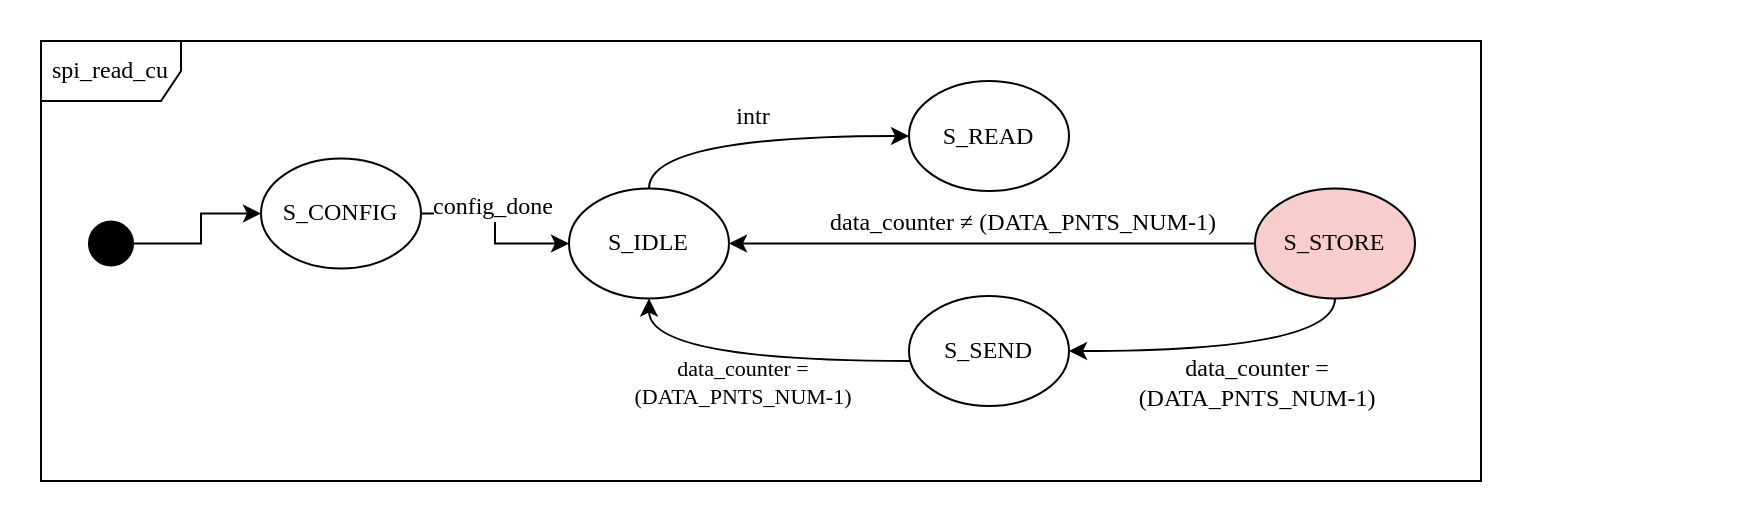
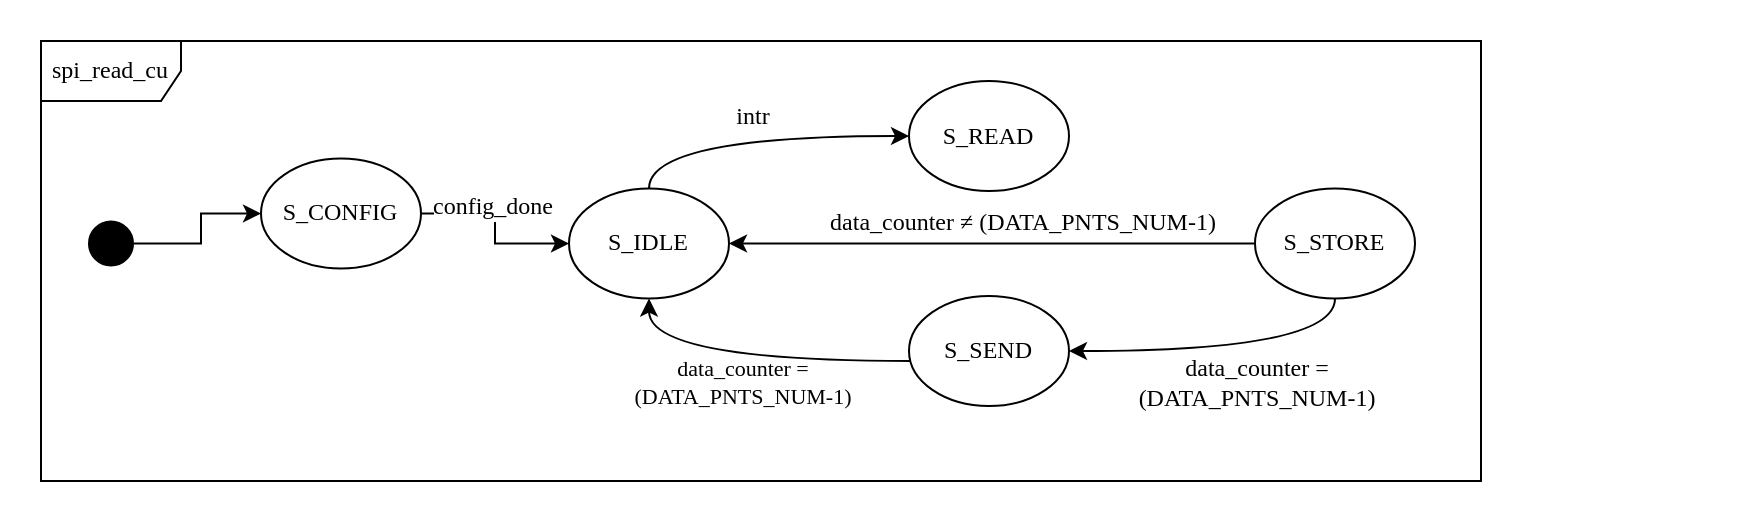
(1335, 244) -> (1335, 244)
